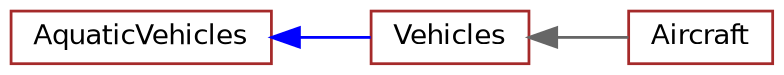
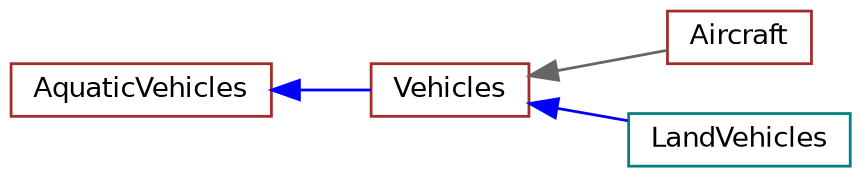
none -> (739, 140)
